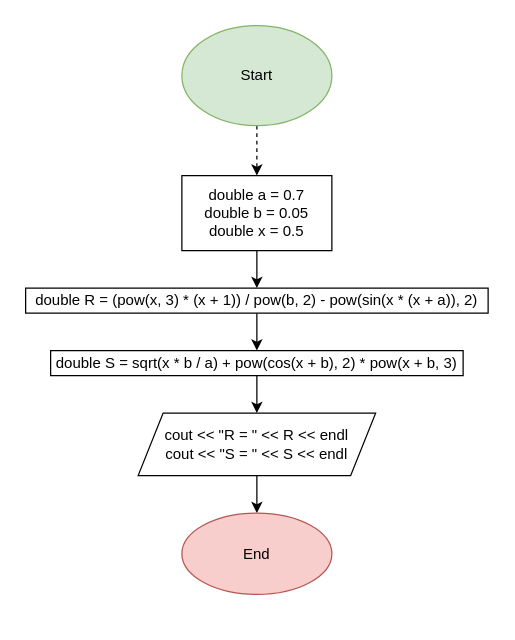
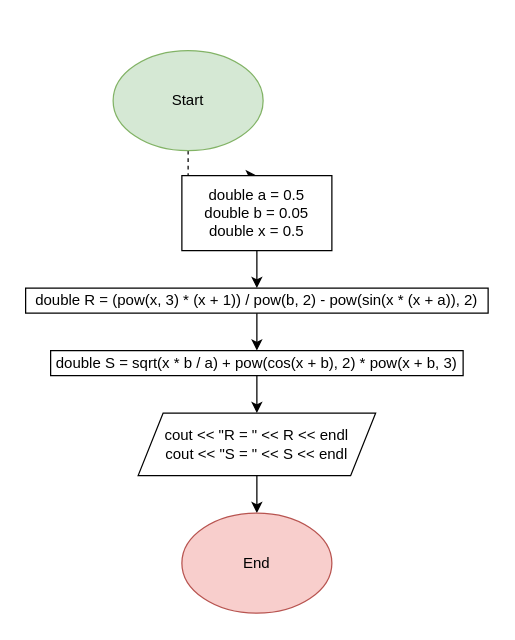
(257, 76) -> (188, 101)
(257, 213) -> (257, 213)
(257, 554) -> (257, 563)
